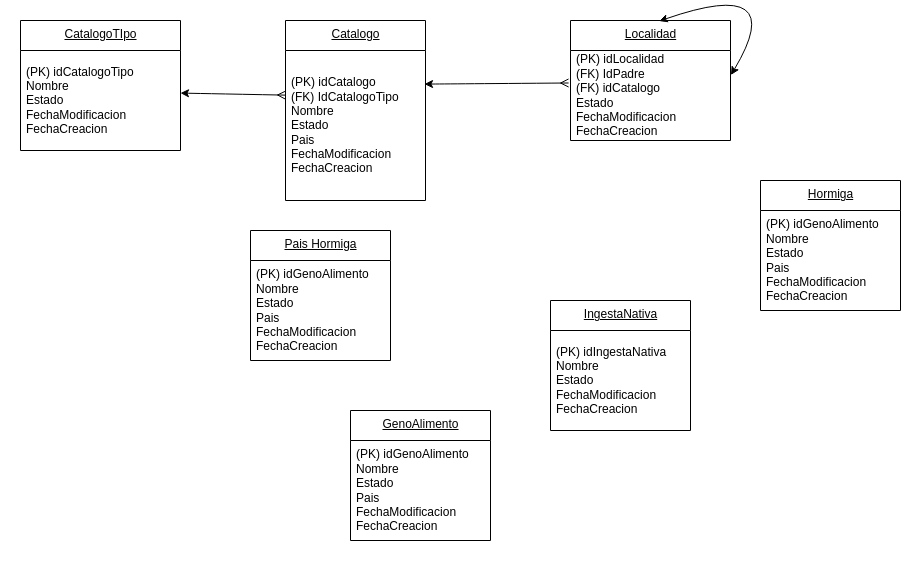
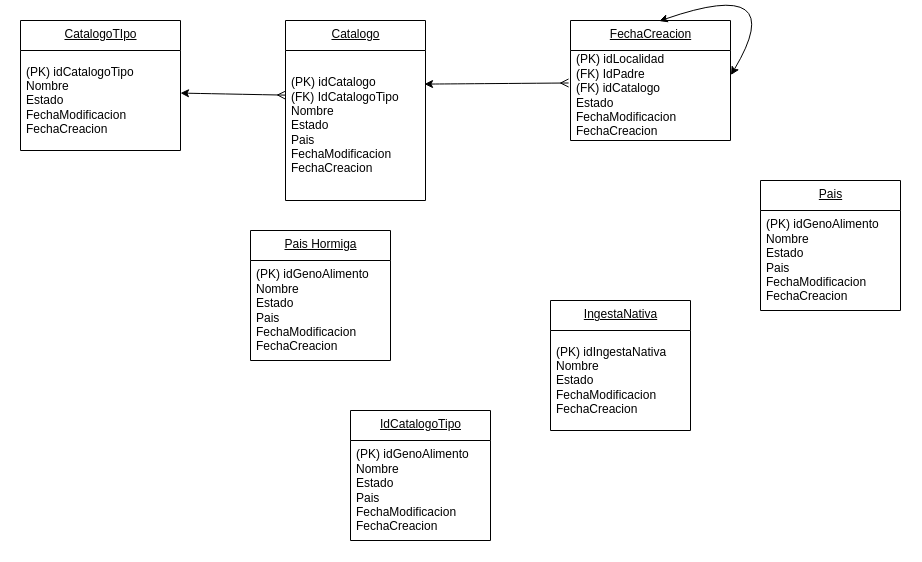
(651, 35) -> (651, 35)
(831, 195) -> (831, 195)
(421, 425) -> (421, 425)
